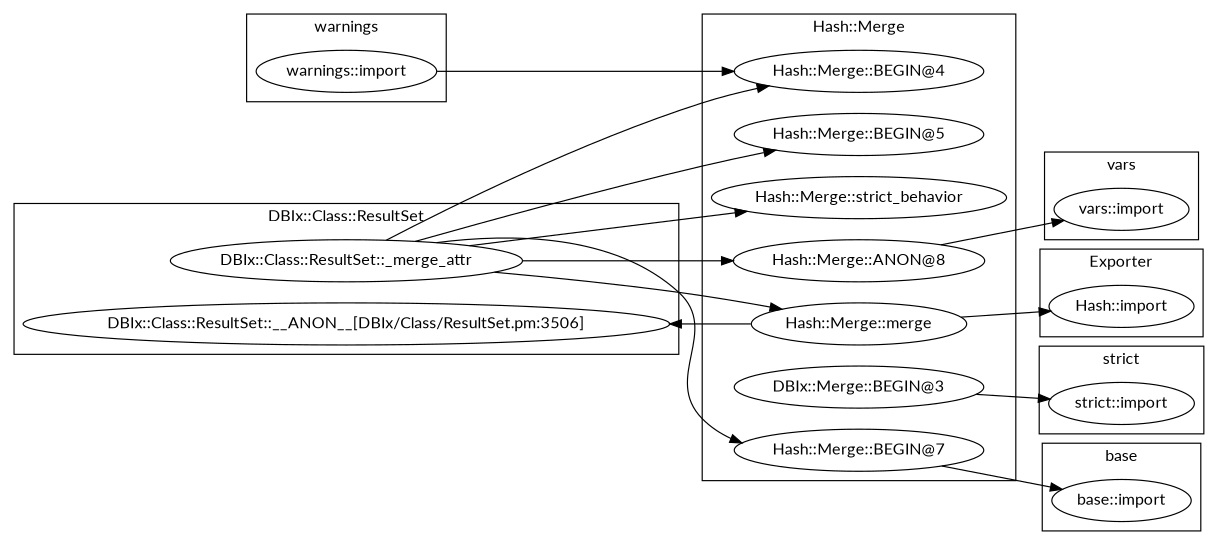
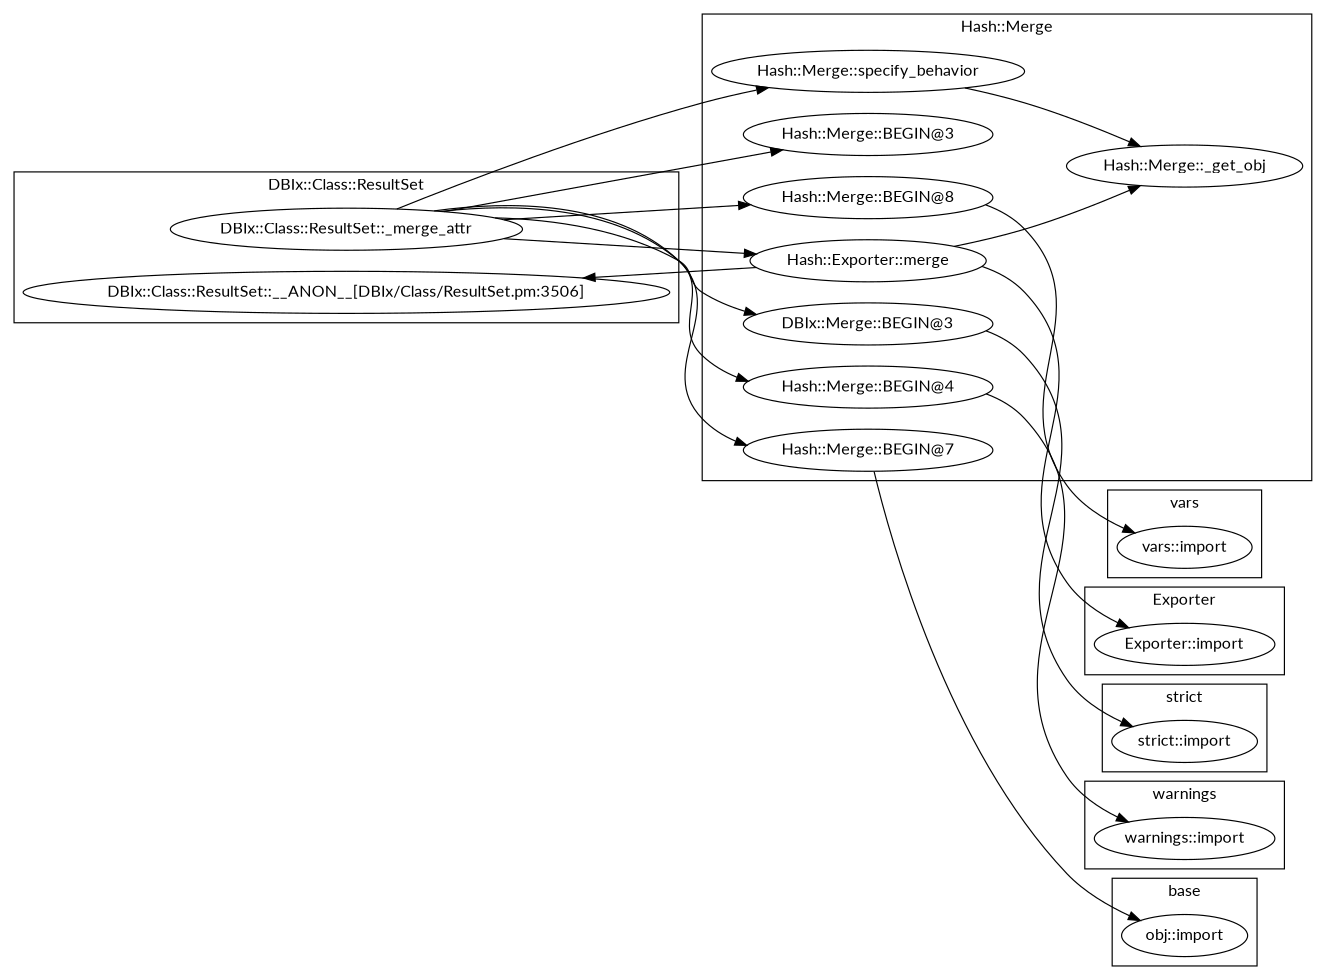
(580, 71) -> (1050, 605)
(859, 134) -> (868, 134)
none -> (1185, 166)
(859, 198) -> (868, 71)
none -> (625, 238)
(859, 261) -> (868, 198)
(1122, 306) -> (1185, 644)
(859, 324) -> (868, 261)
(1122, 501) -> (1185, 936)
